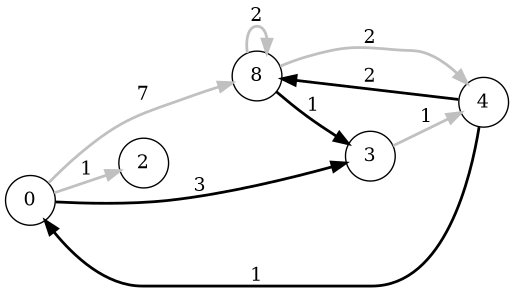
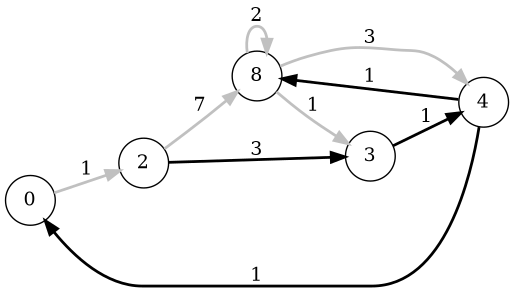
(370, 38) -> (370, 38)
(370, 77) -> (370, 77)
(306, 115) -> (306, 115)
(126, 122) -> (196, 125)
(421, 132) -> (421, 132)
(195, 197) -> (250, 160)
